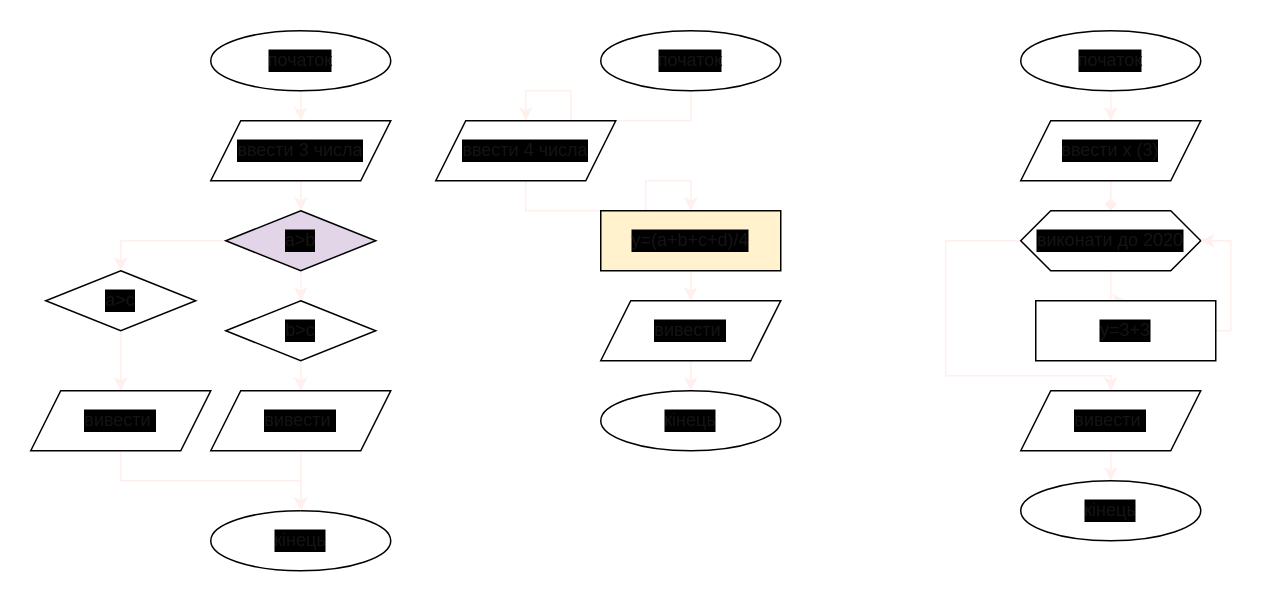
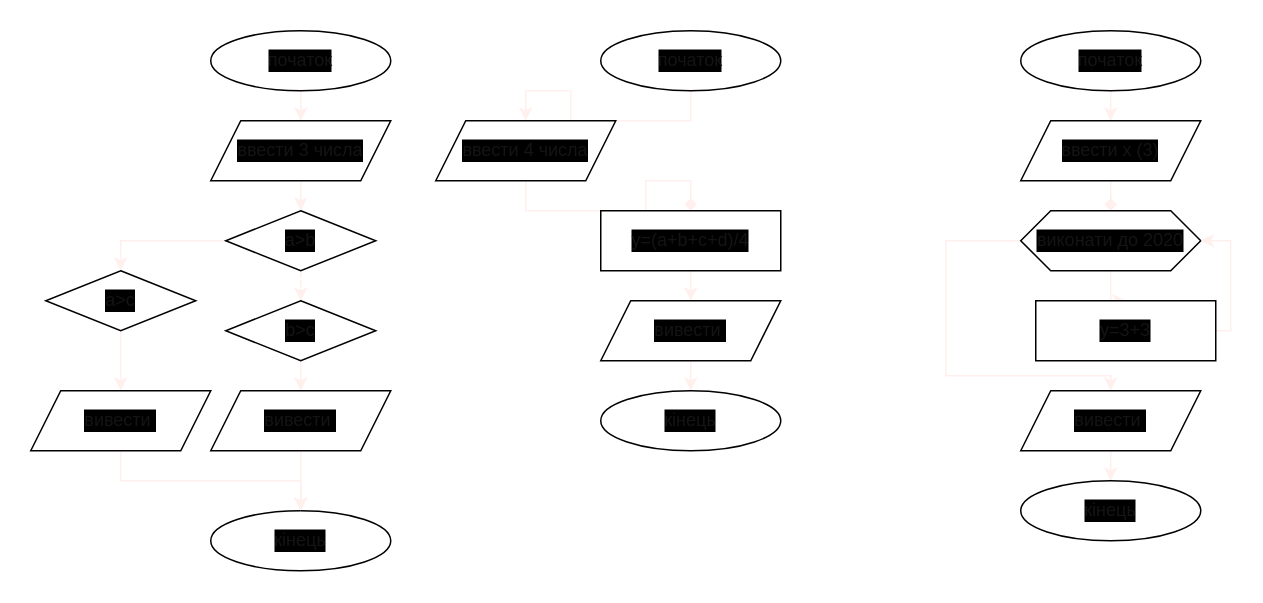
(623, 211) -> (623, 211)
(301, 241) -> (301, 241)
(691, 241) -> (691, 241)
